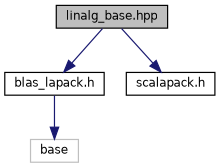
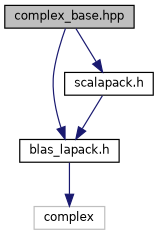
(112, 17) -> (69, 17)
none -> (92, 112)
(54, 151) -> (69, 218)
